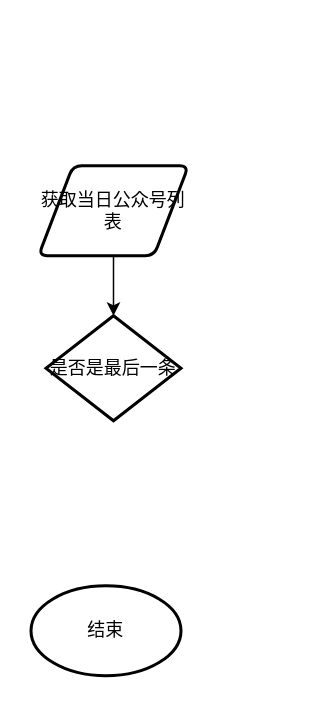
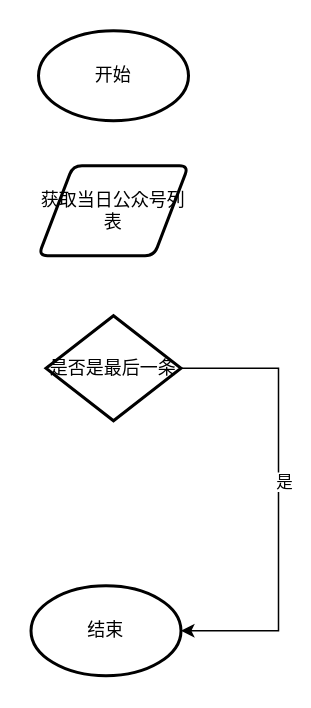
none -> (113, 76)
(113, 281) -> none
none -> (278, 494)
